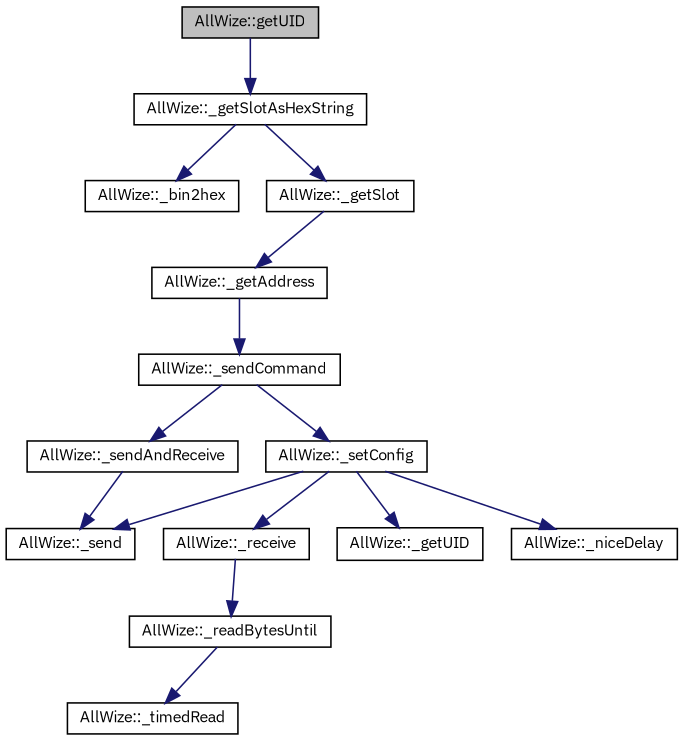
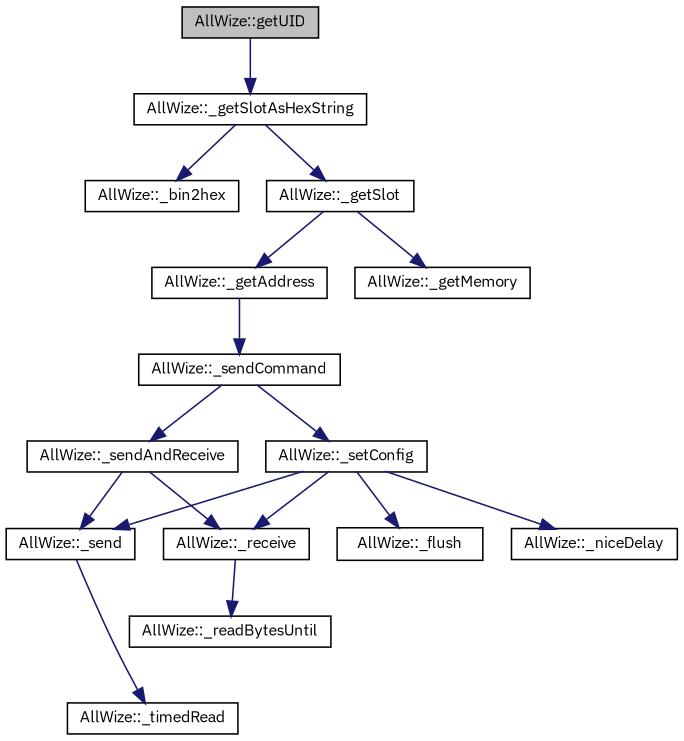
none -> (443, 283)
none -> (178, 495)
(410, 544) -> (410, 544)
(197, 669) -> (105, 625)
